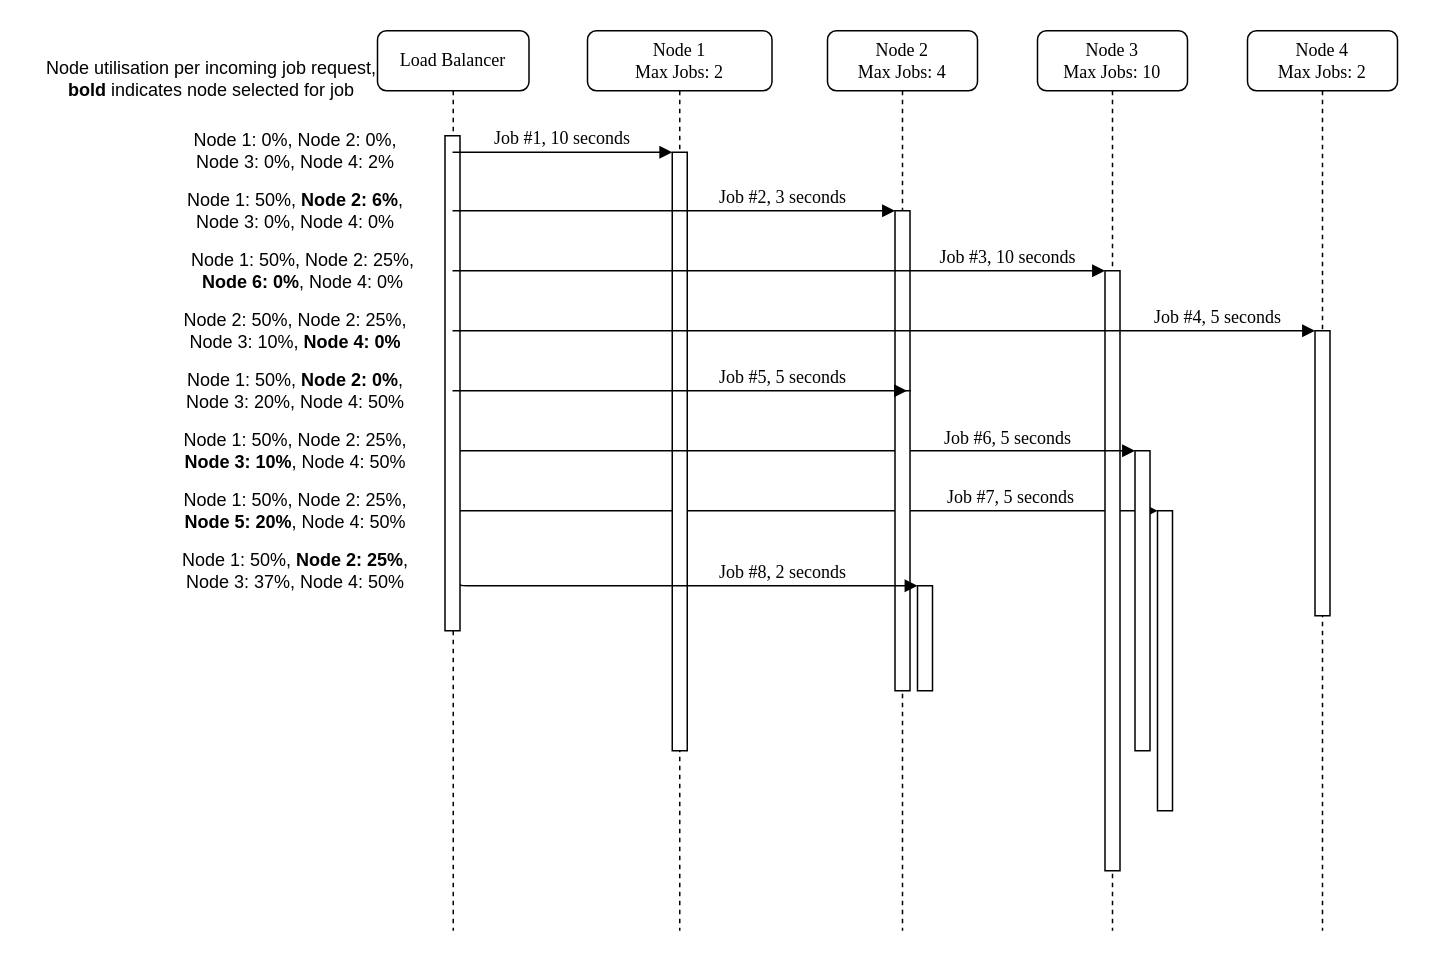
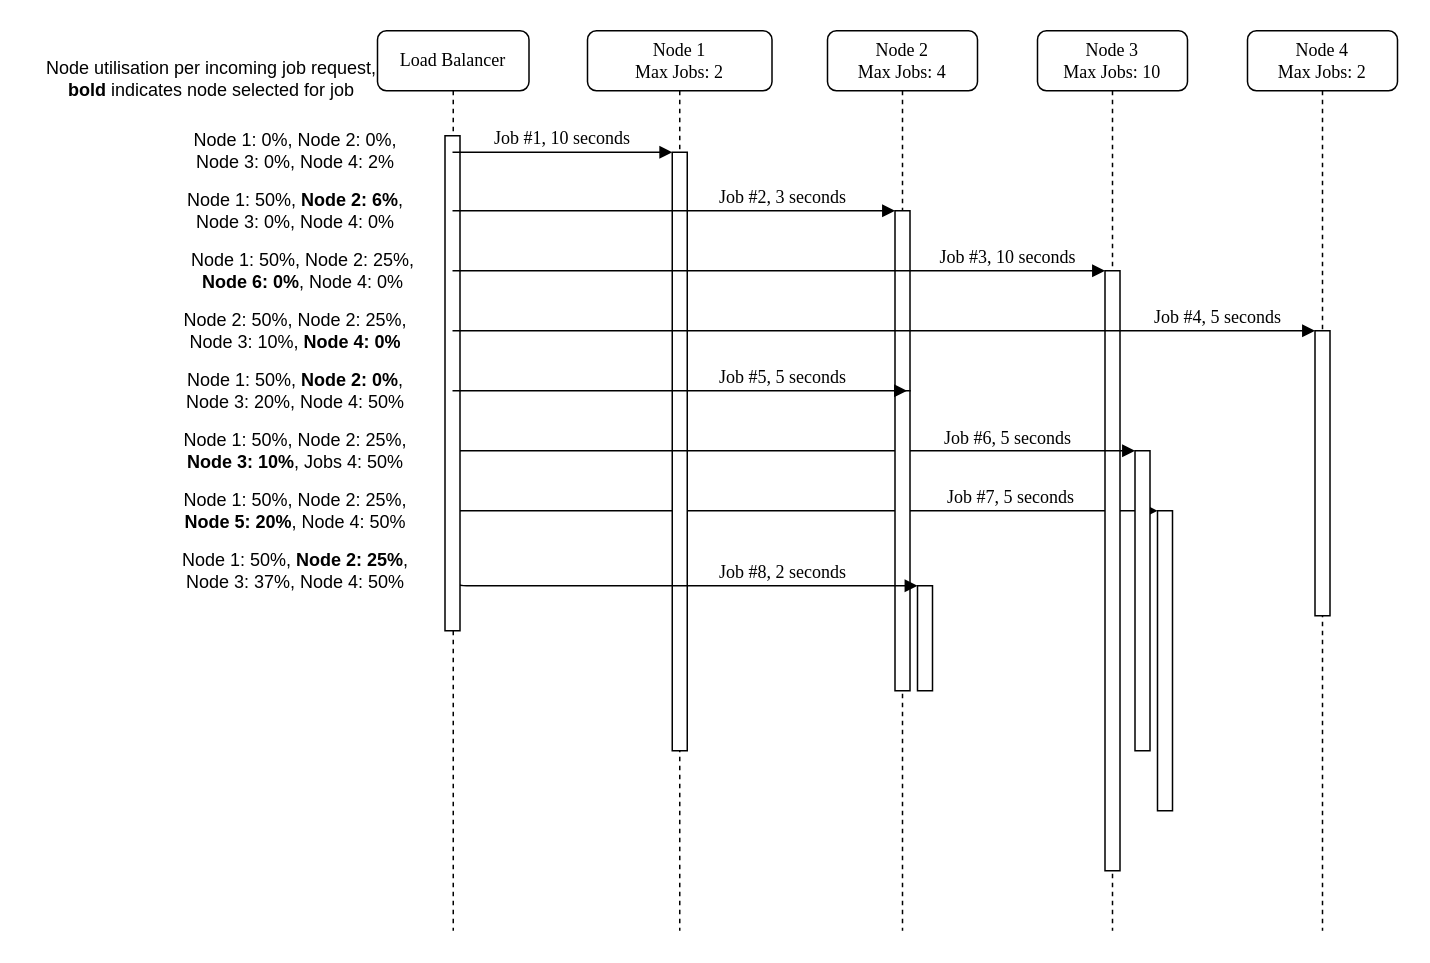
(296, 451) -> (296, 451)
